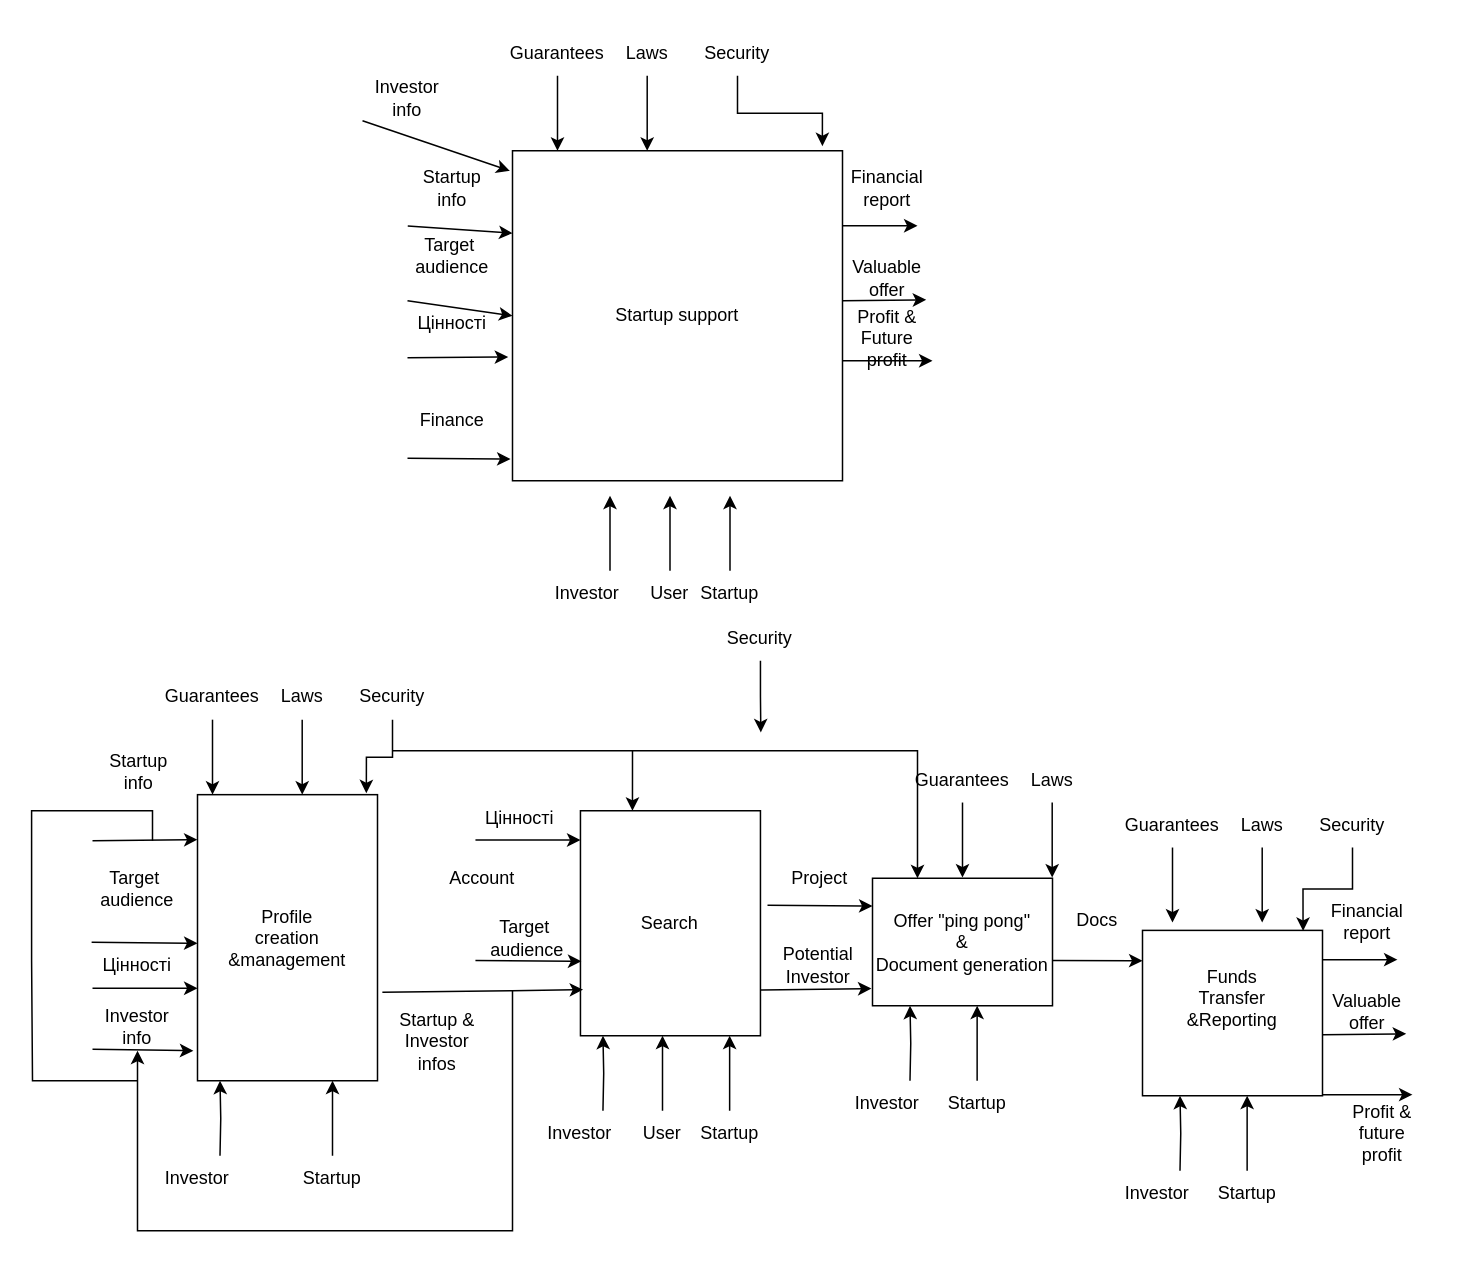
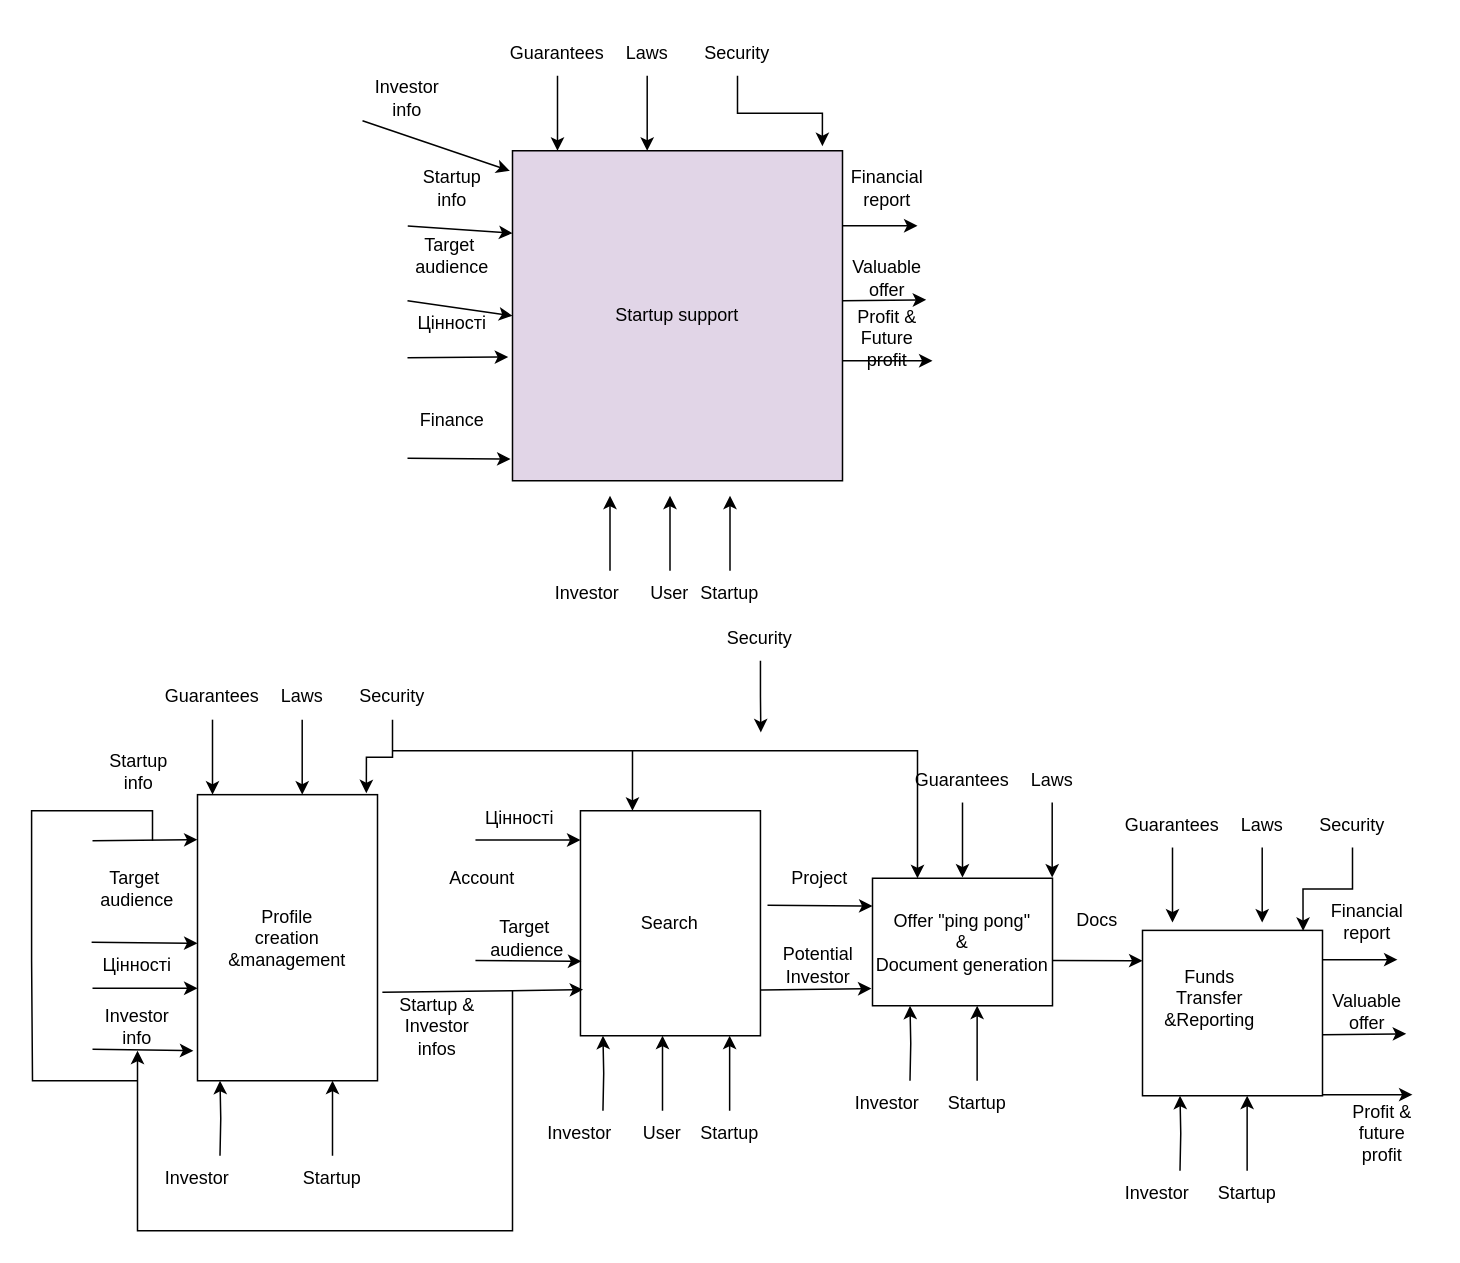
(677, 316) -> (677, 316)
(1232, 998) -> (1210, 998)
(437, 1042) -> (437, 1027)
